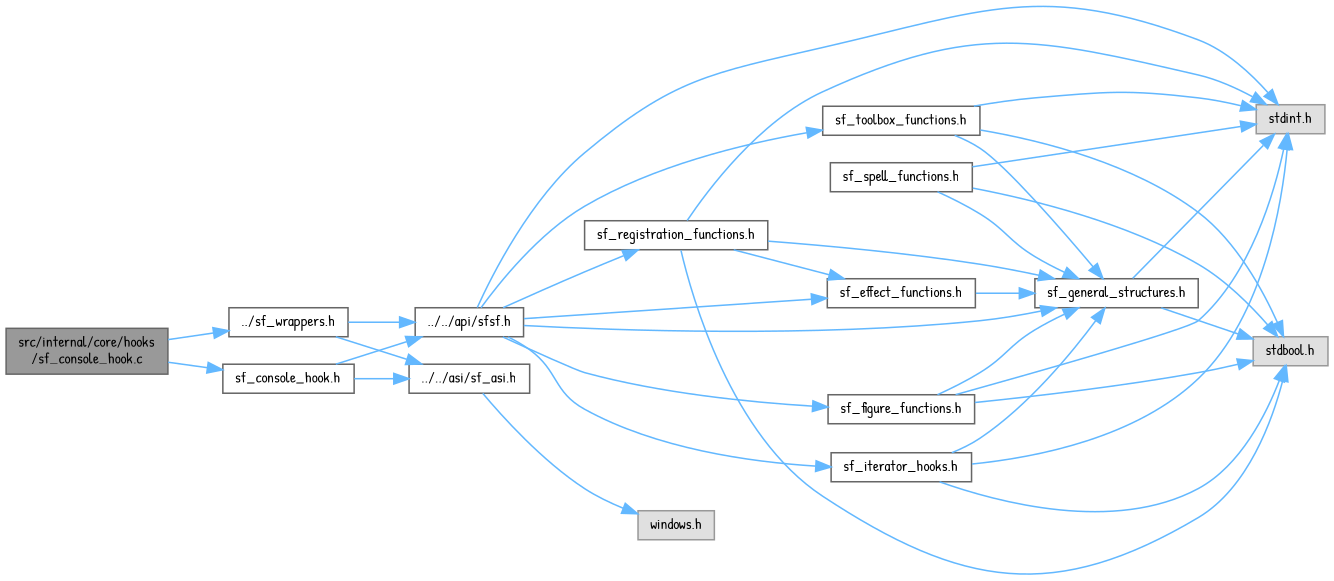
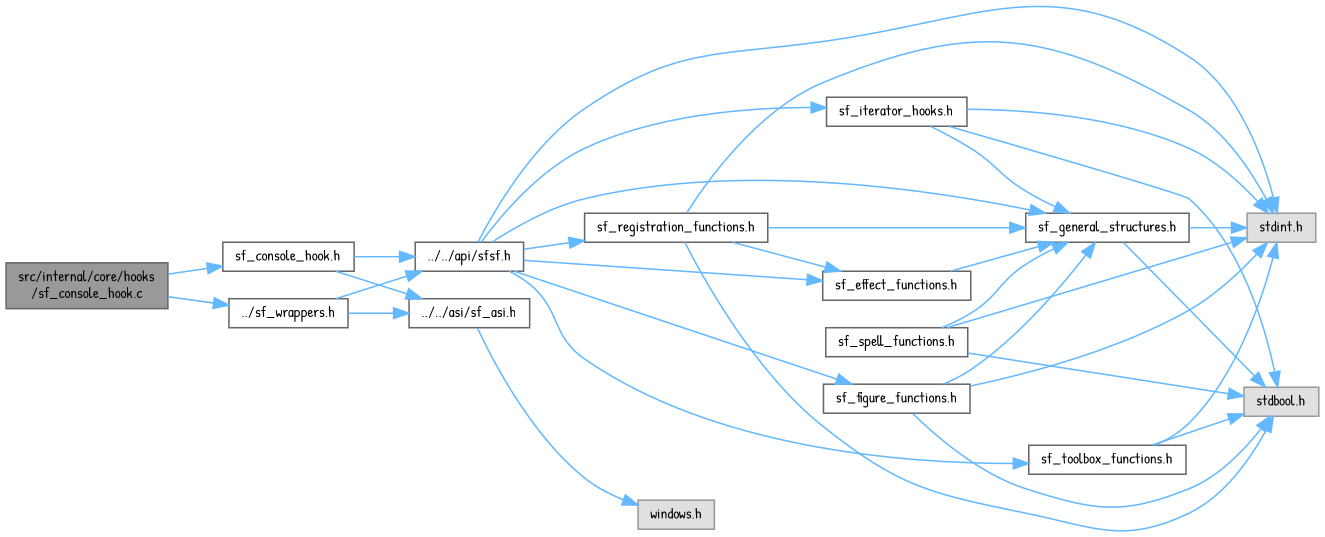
(1023, 188) -> none
